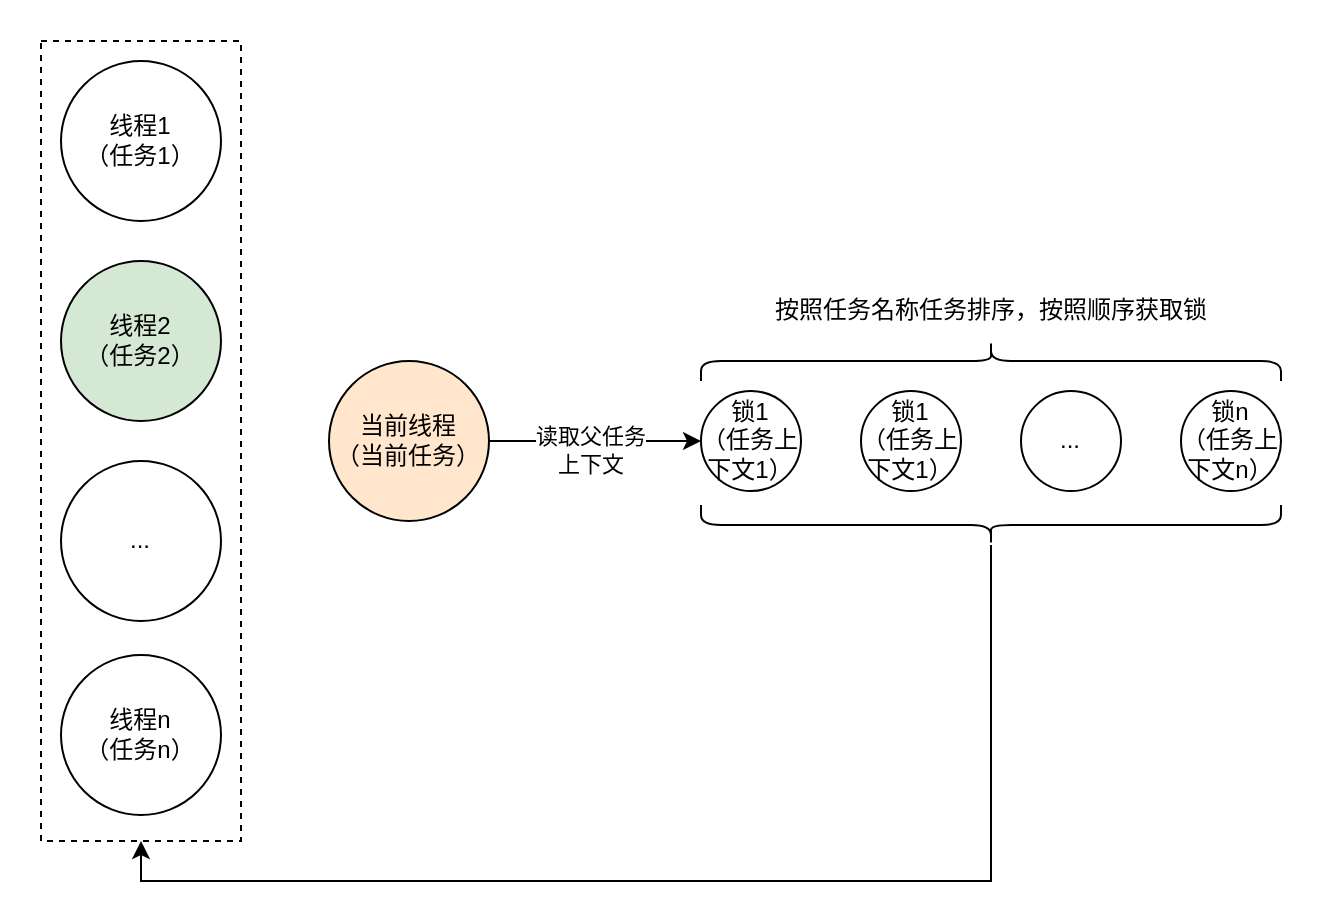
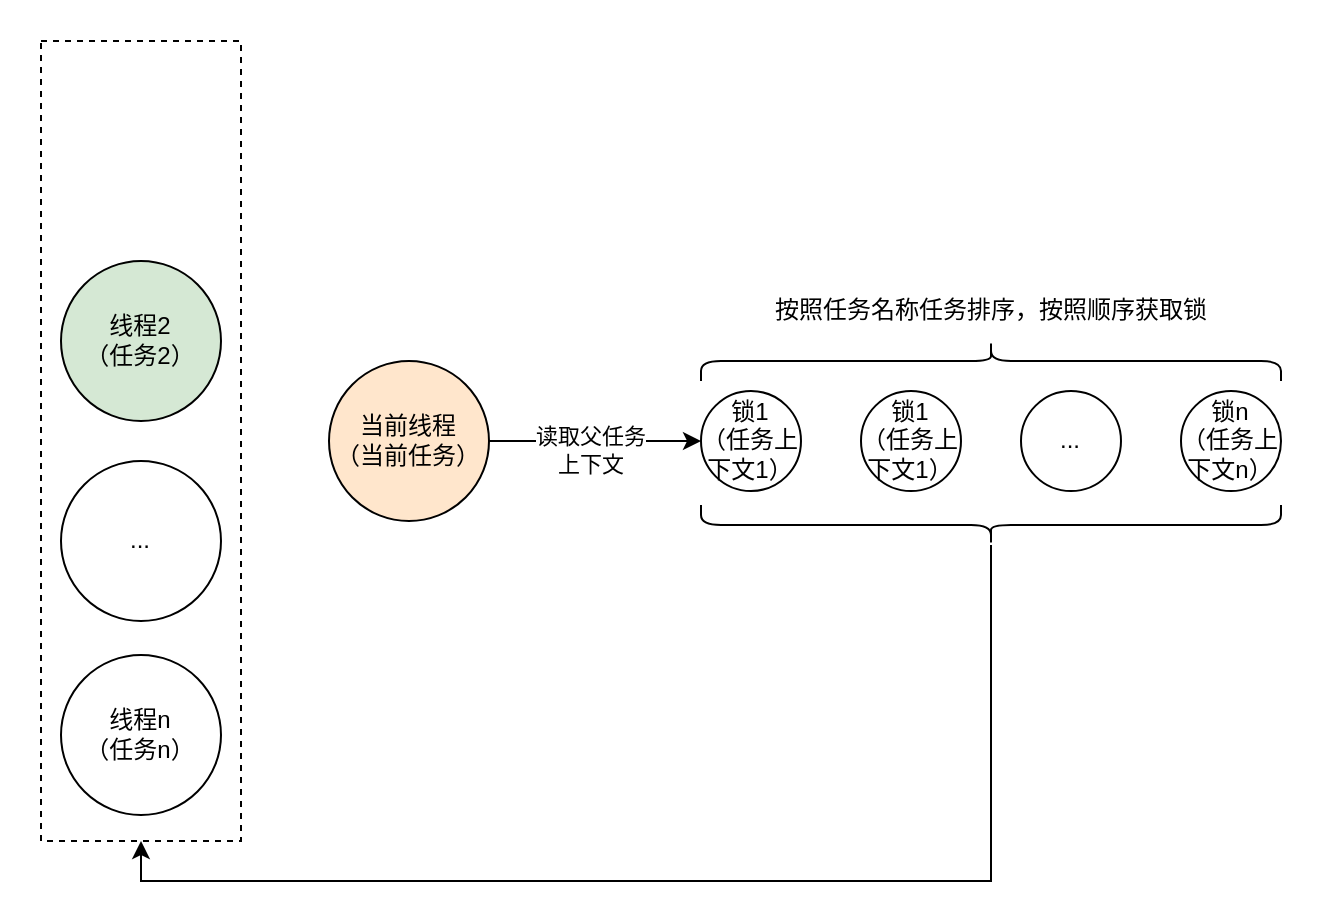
(141, 141) -> none
